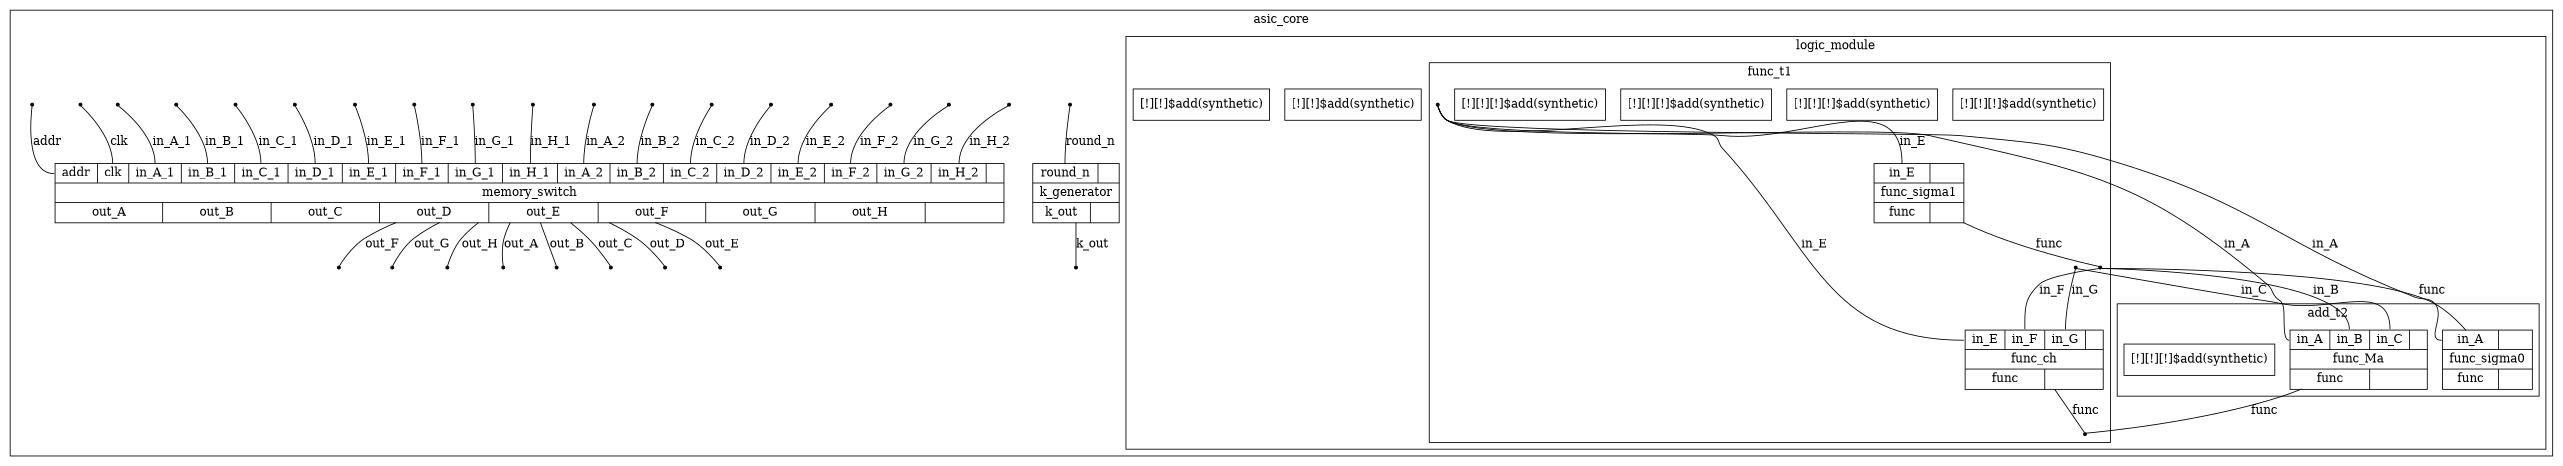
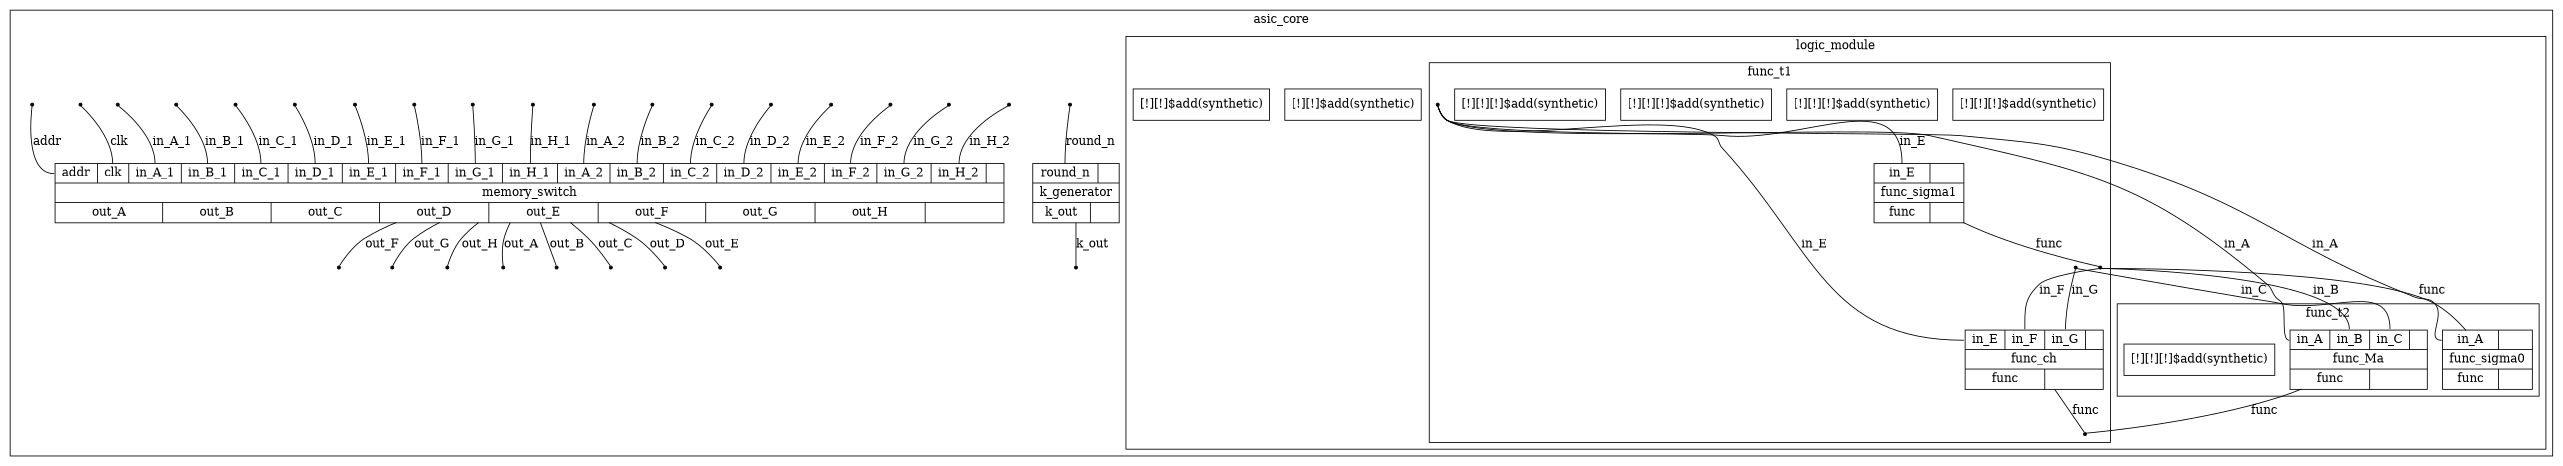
(2328, 314) -> (2328, 314)
